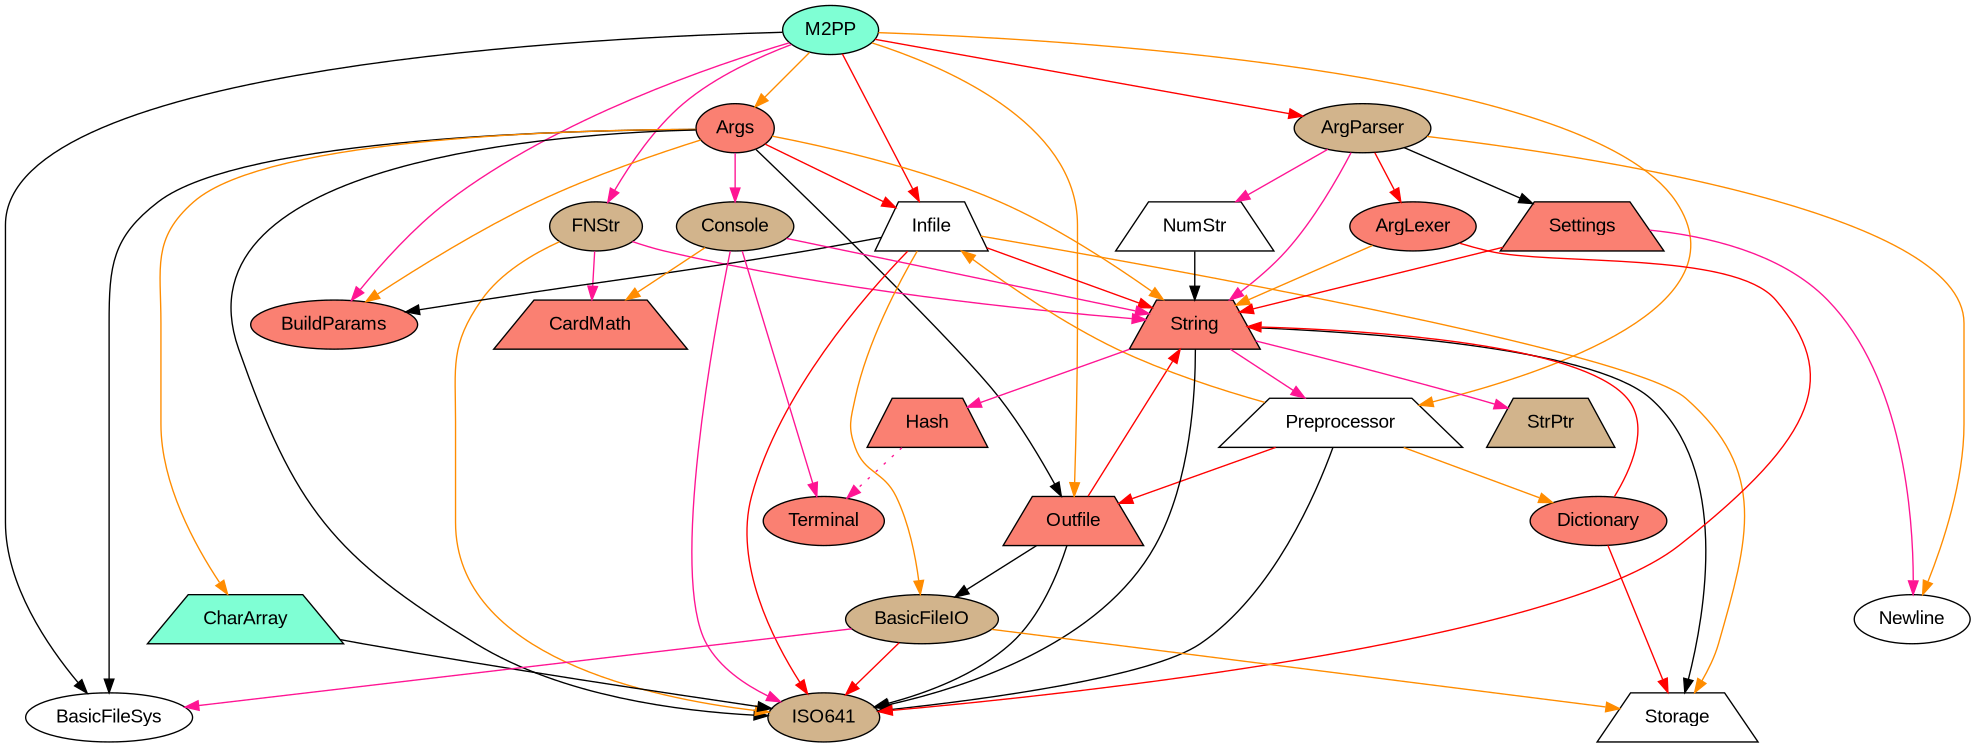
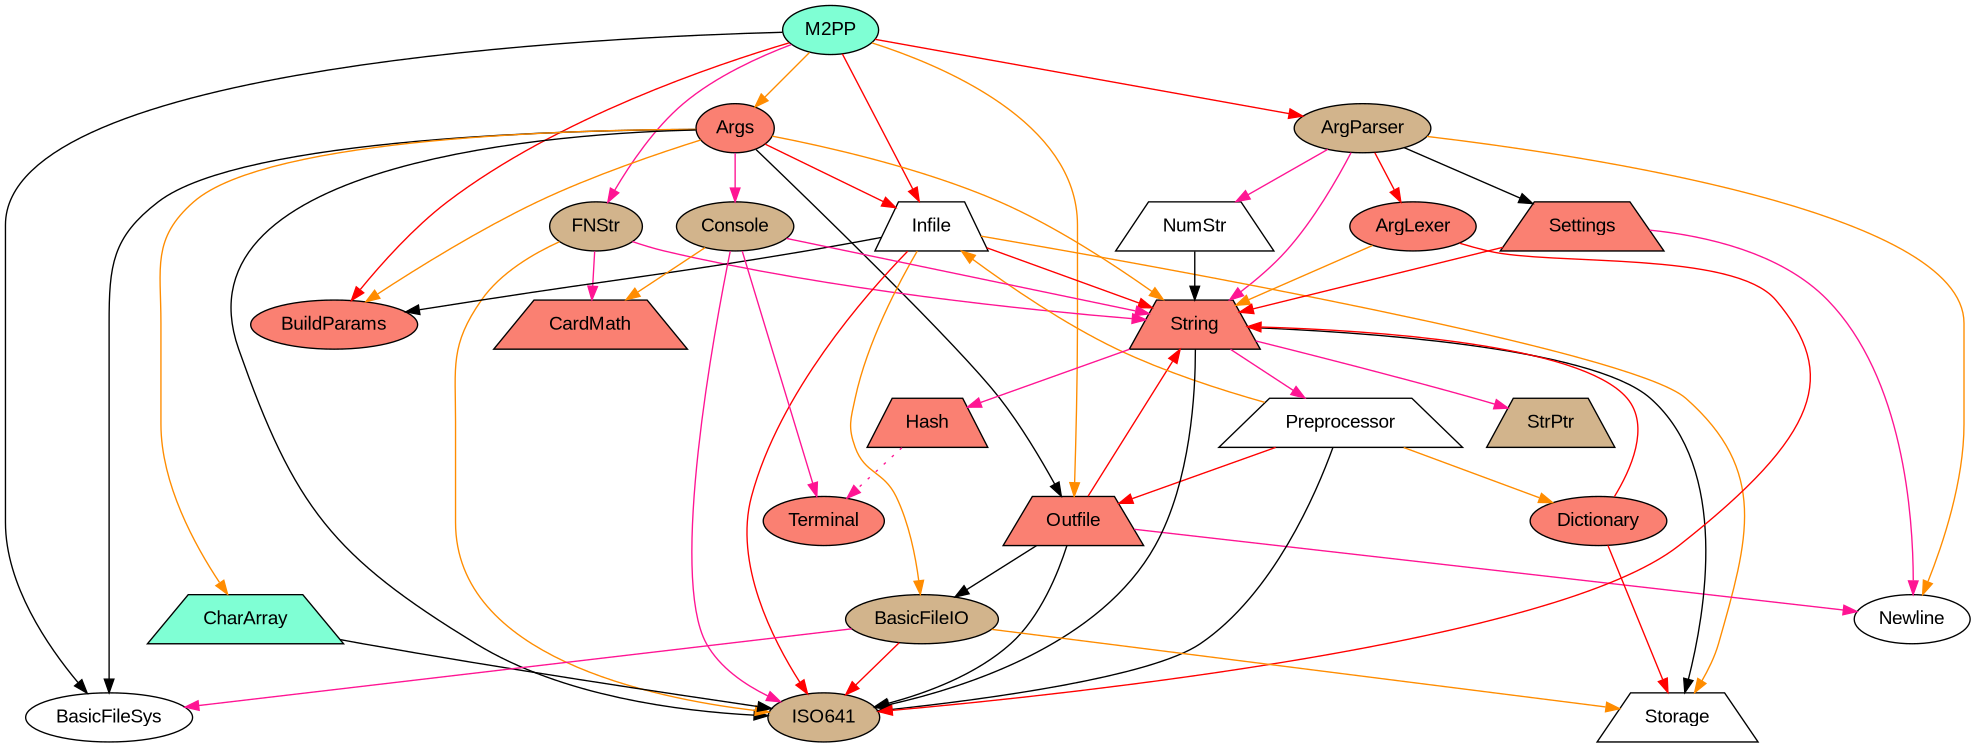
(1470, 101) -> none
(590, 118) -> (590, 118)
none -> (1489, 570)
